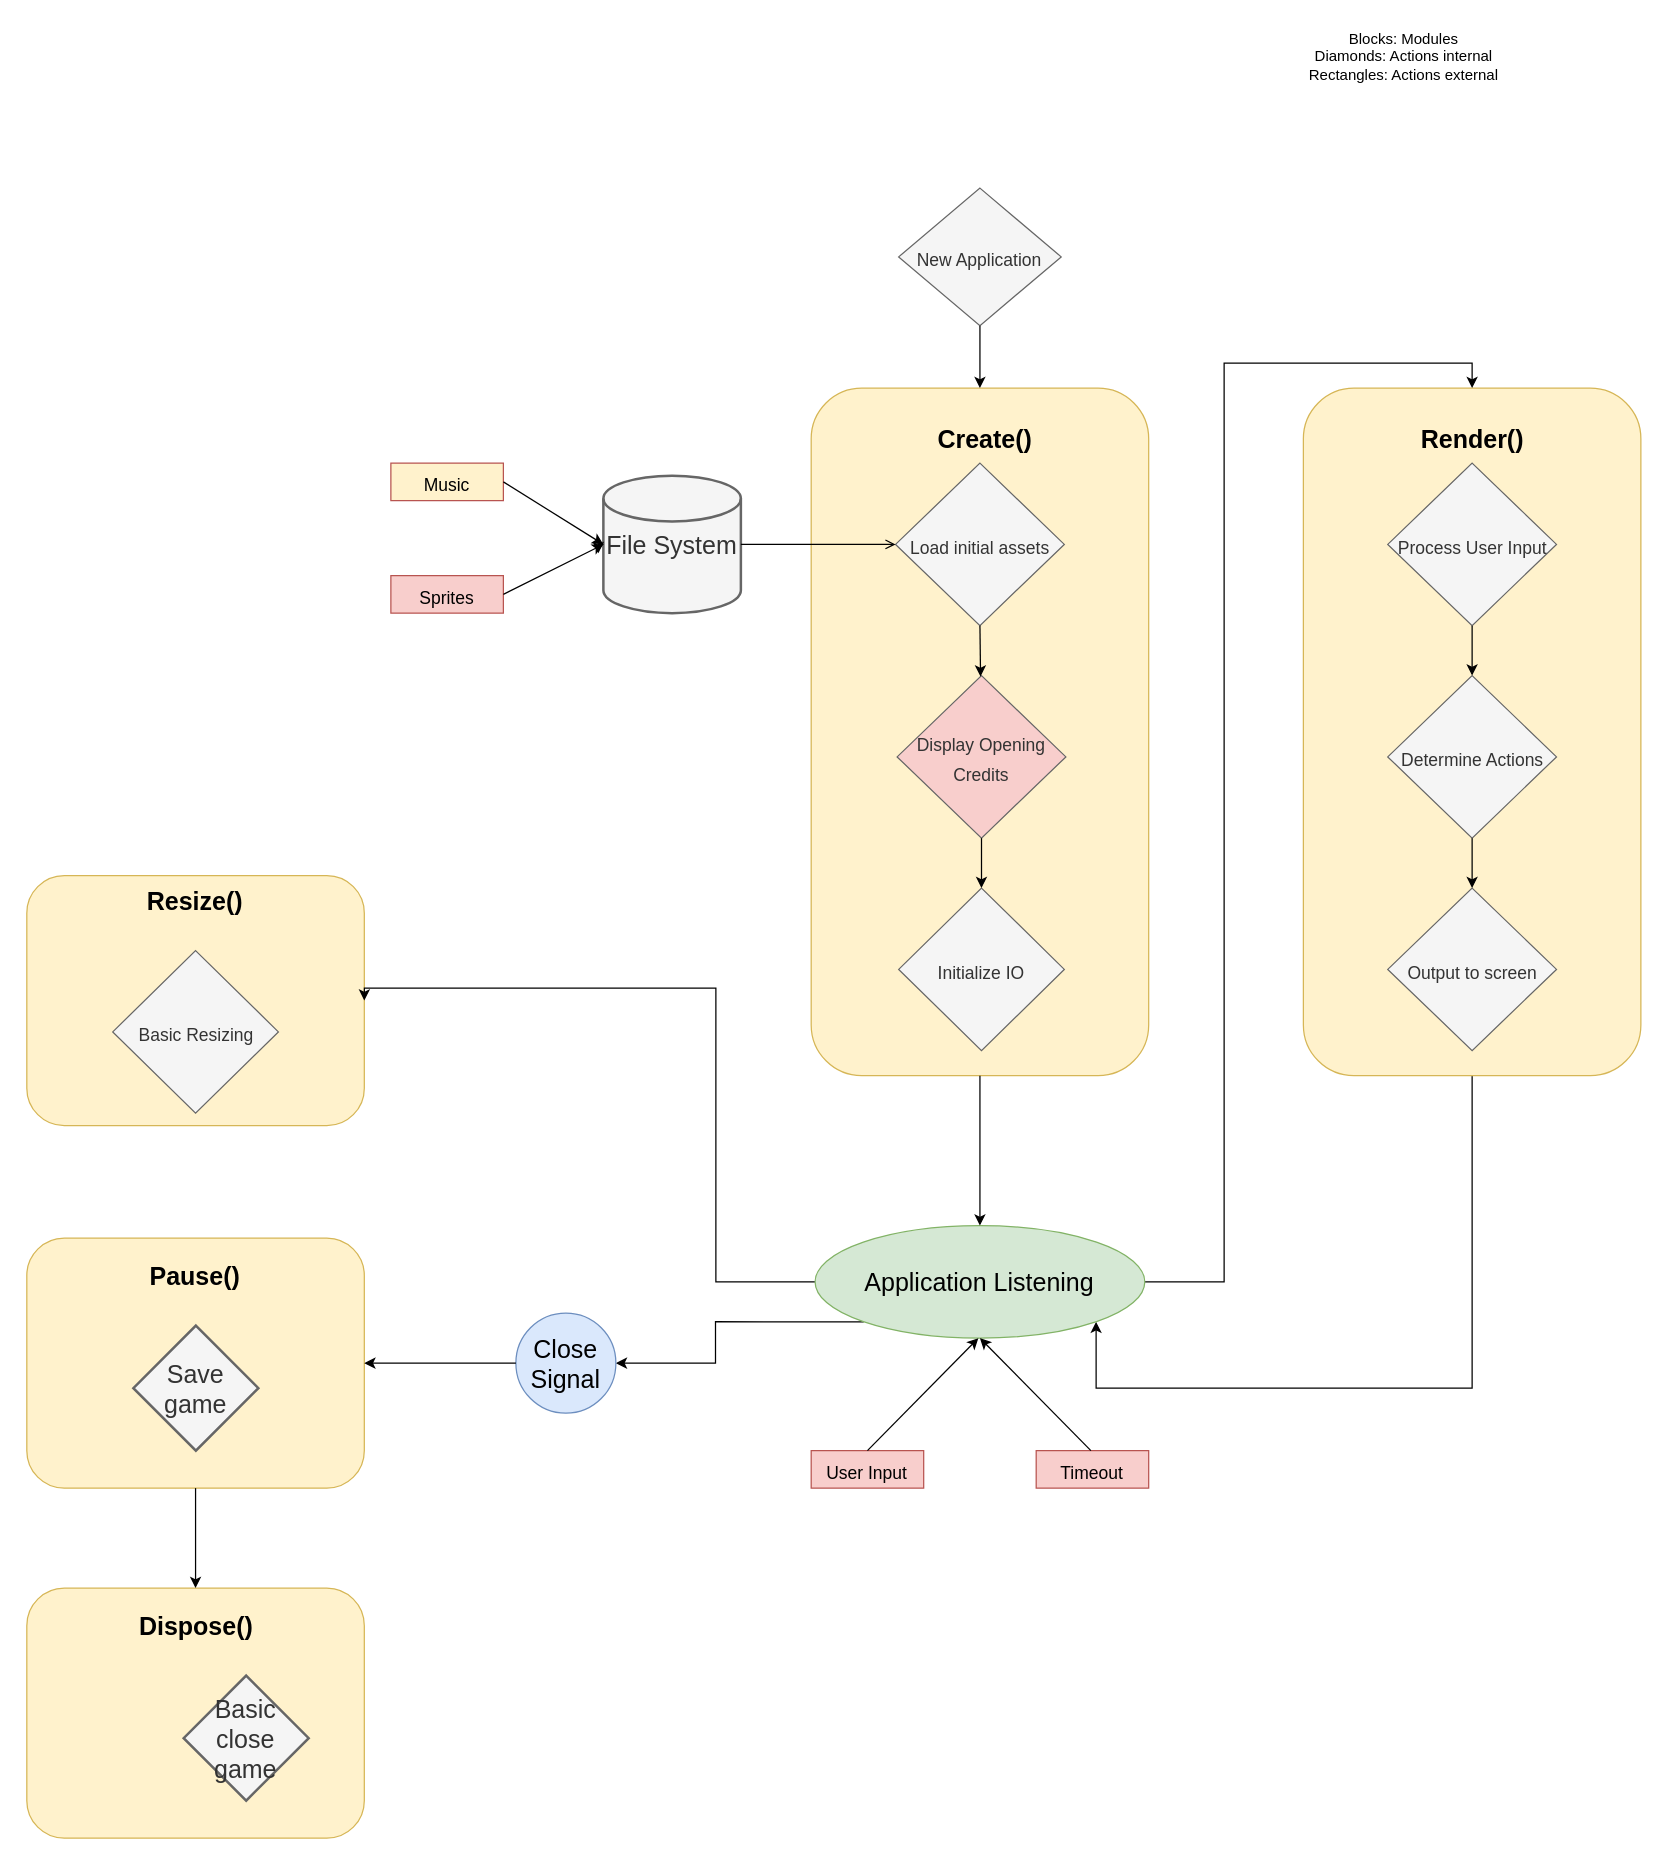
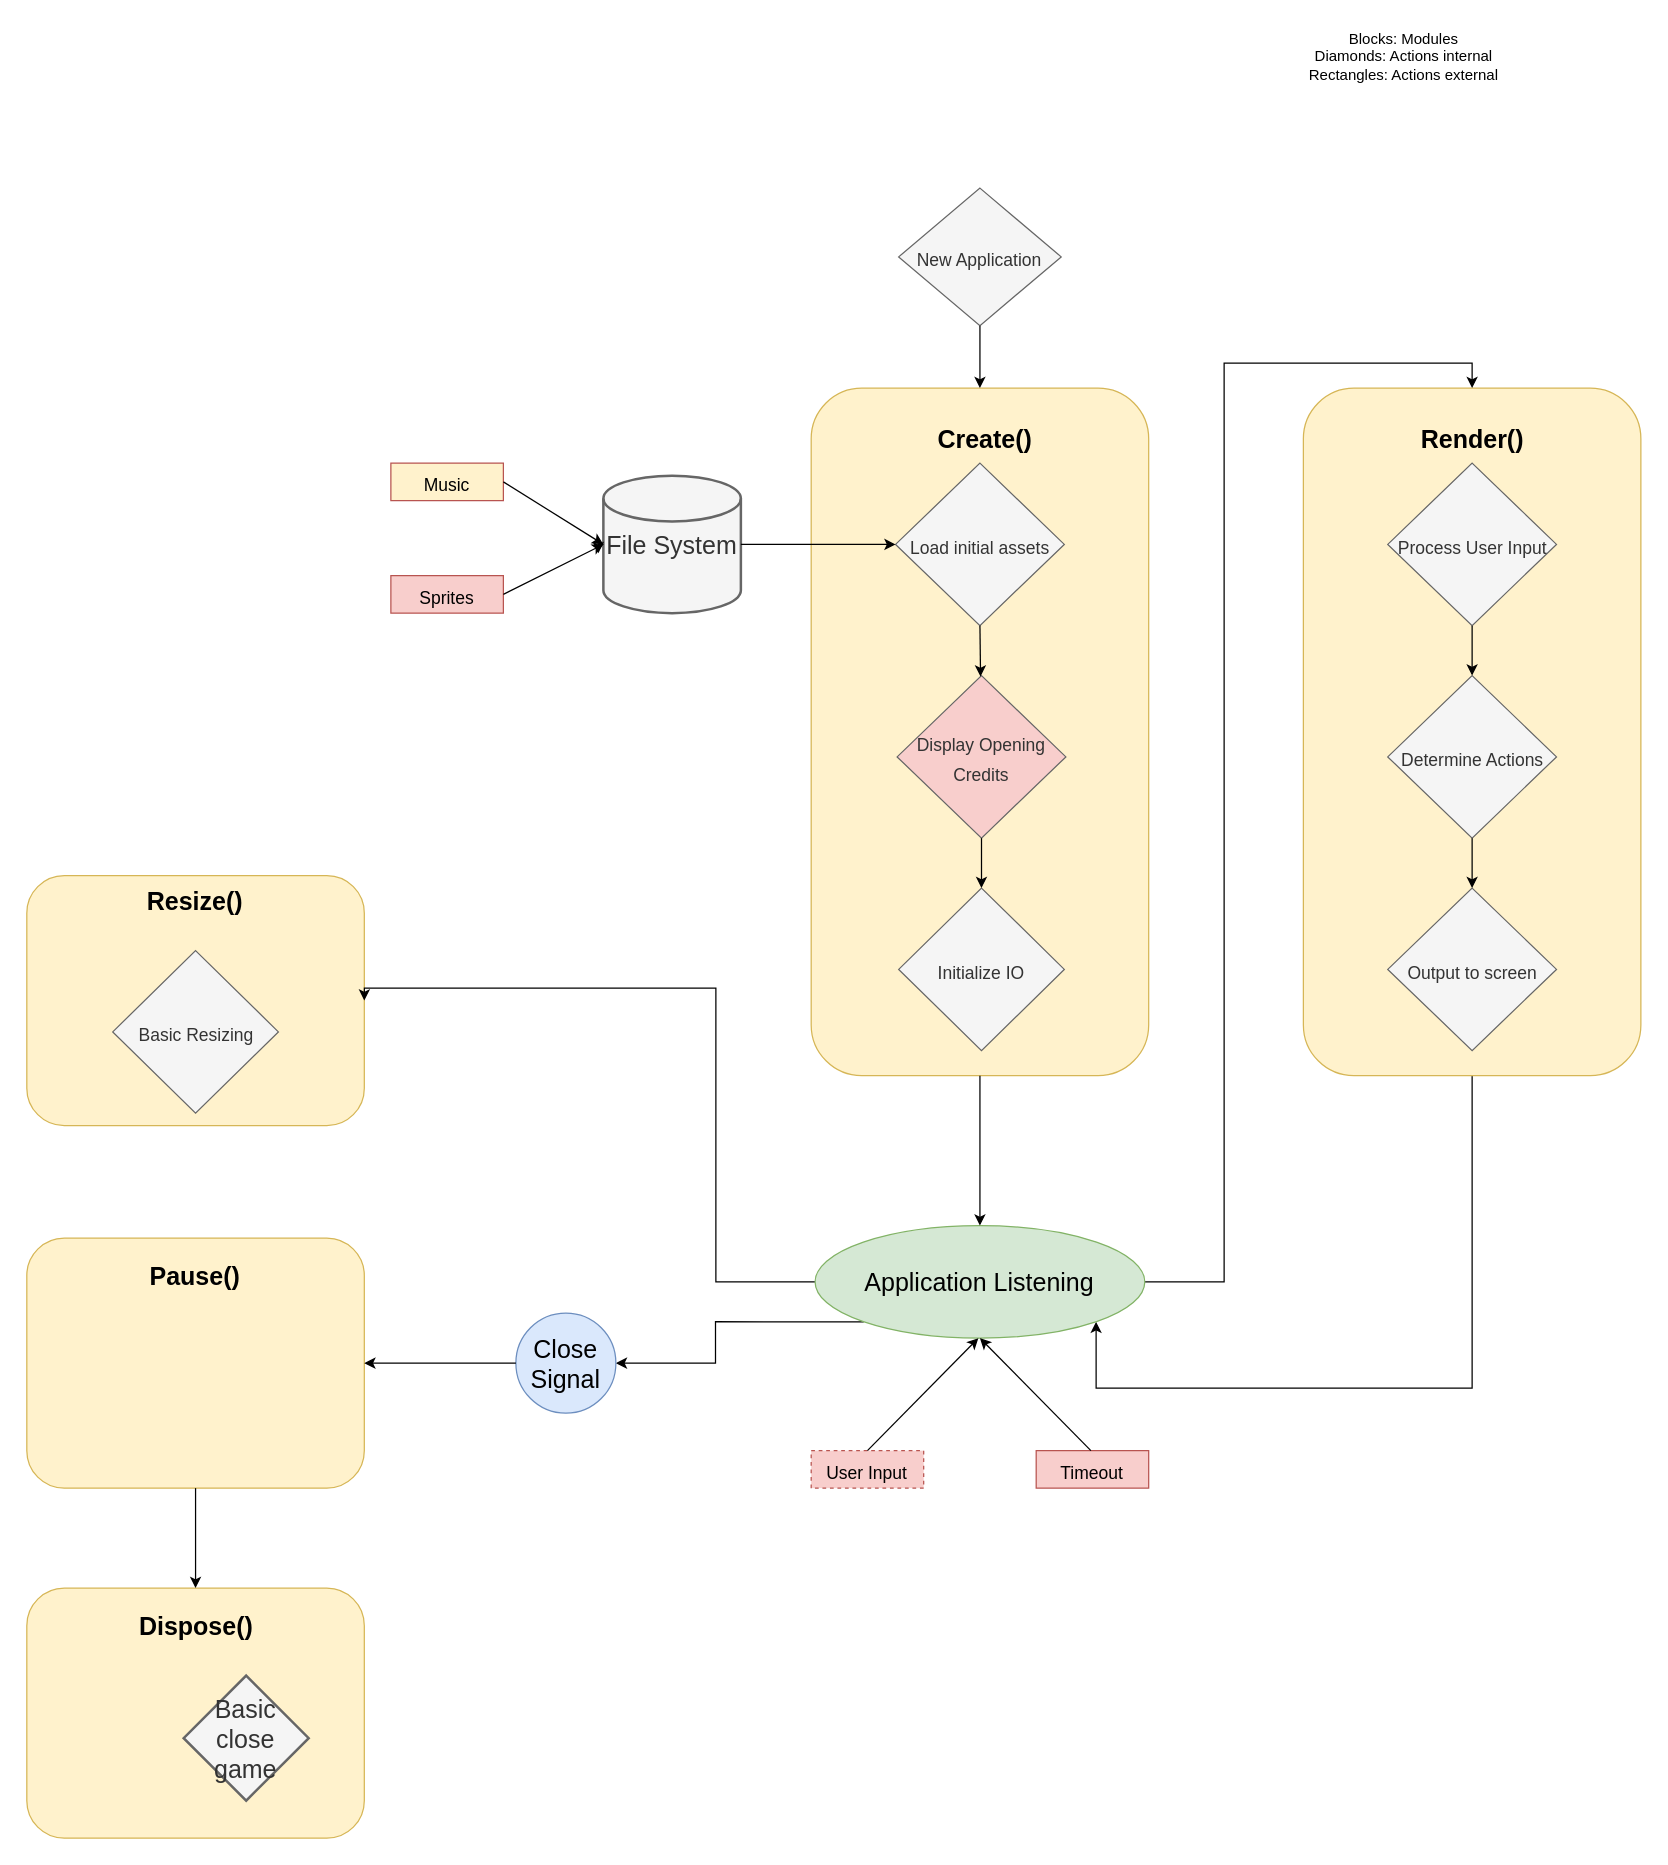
(887, 544) -> (885, 544)
(196, 1388) -> none
(867, 1469) -> (867, 1469)
